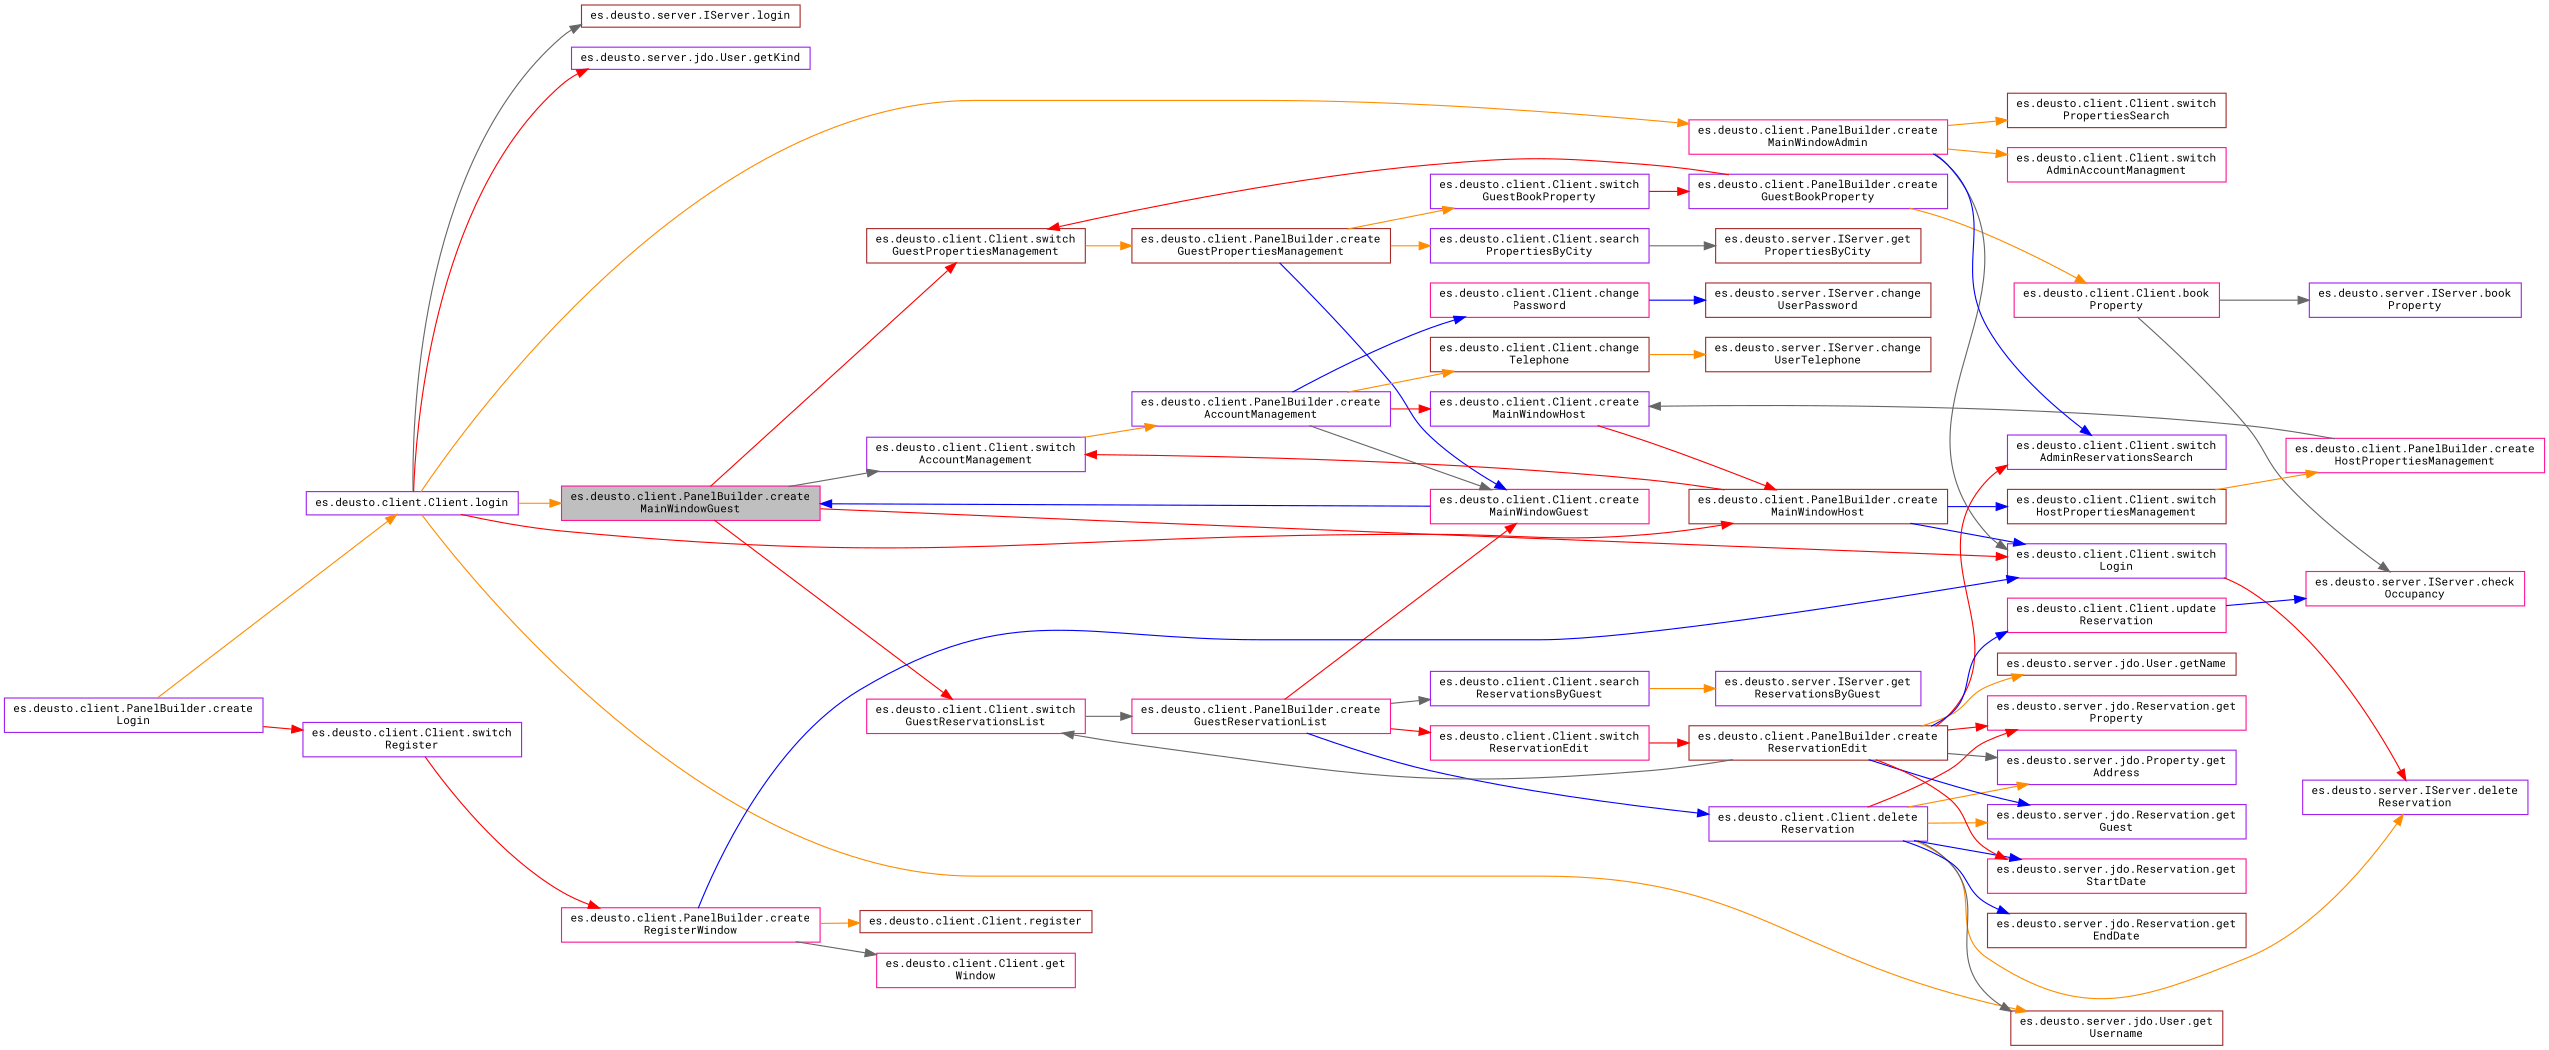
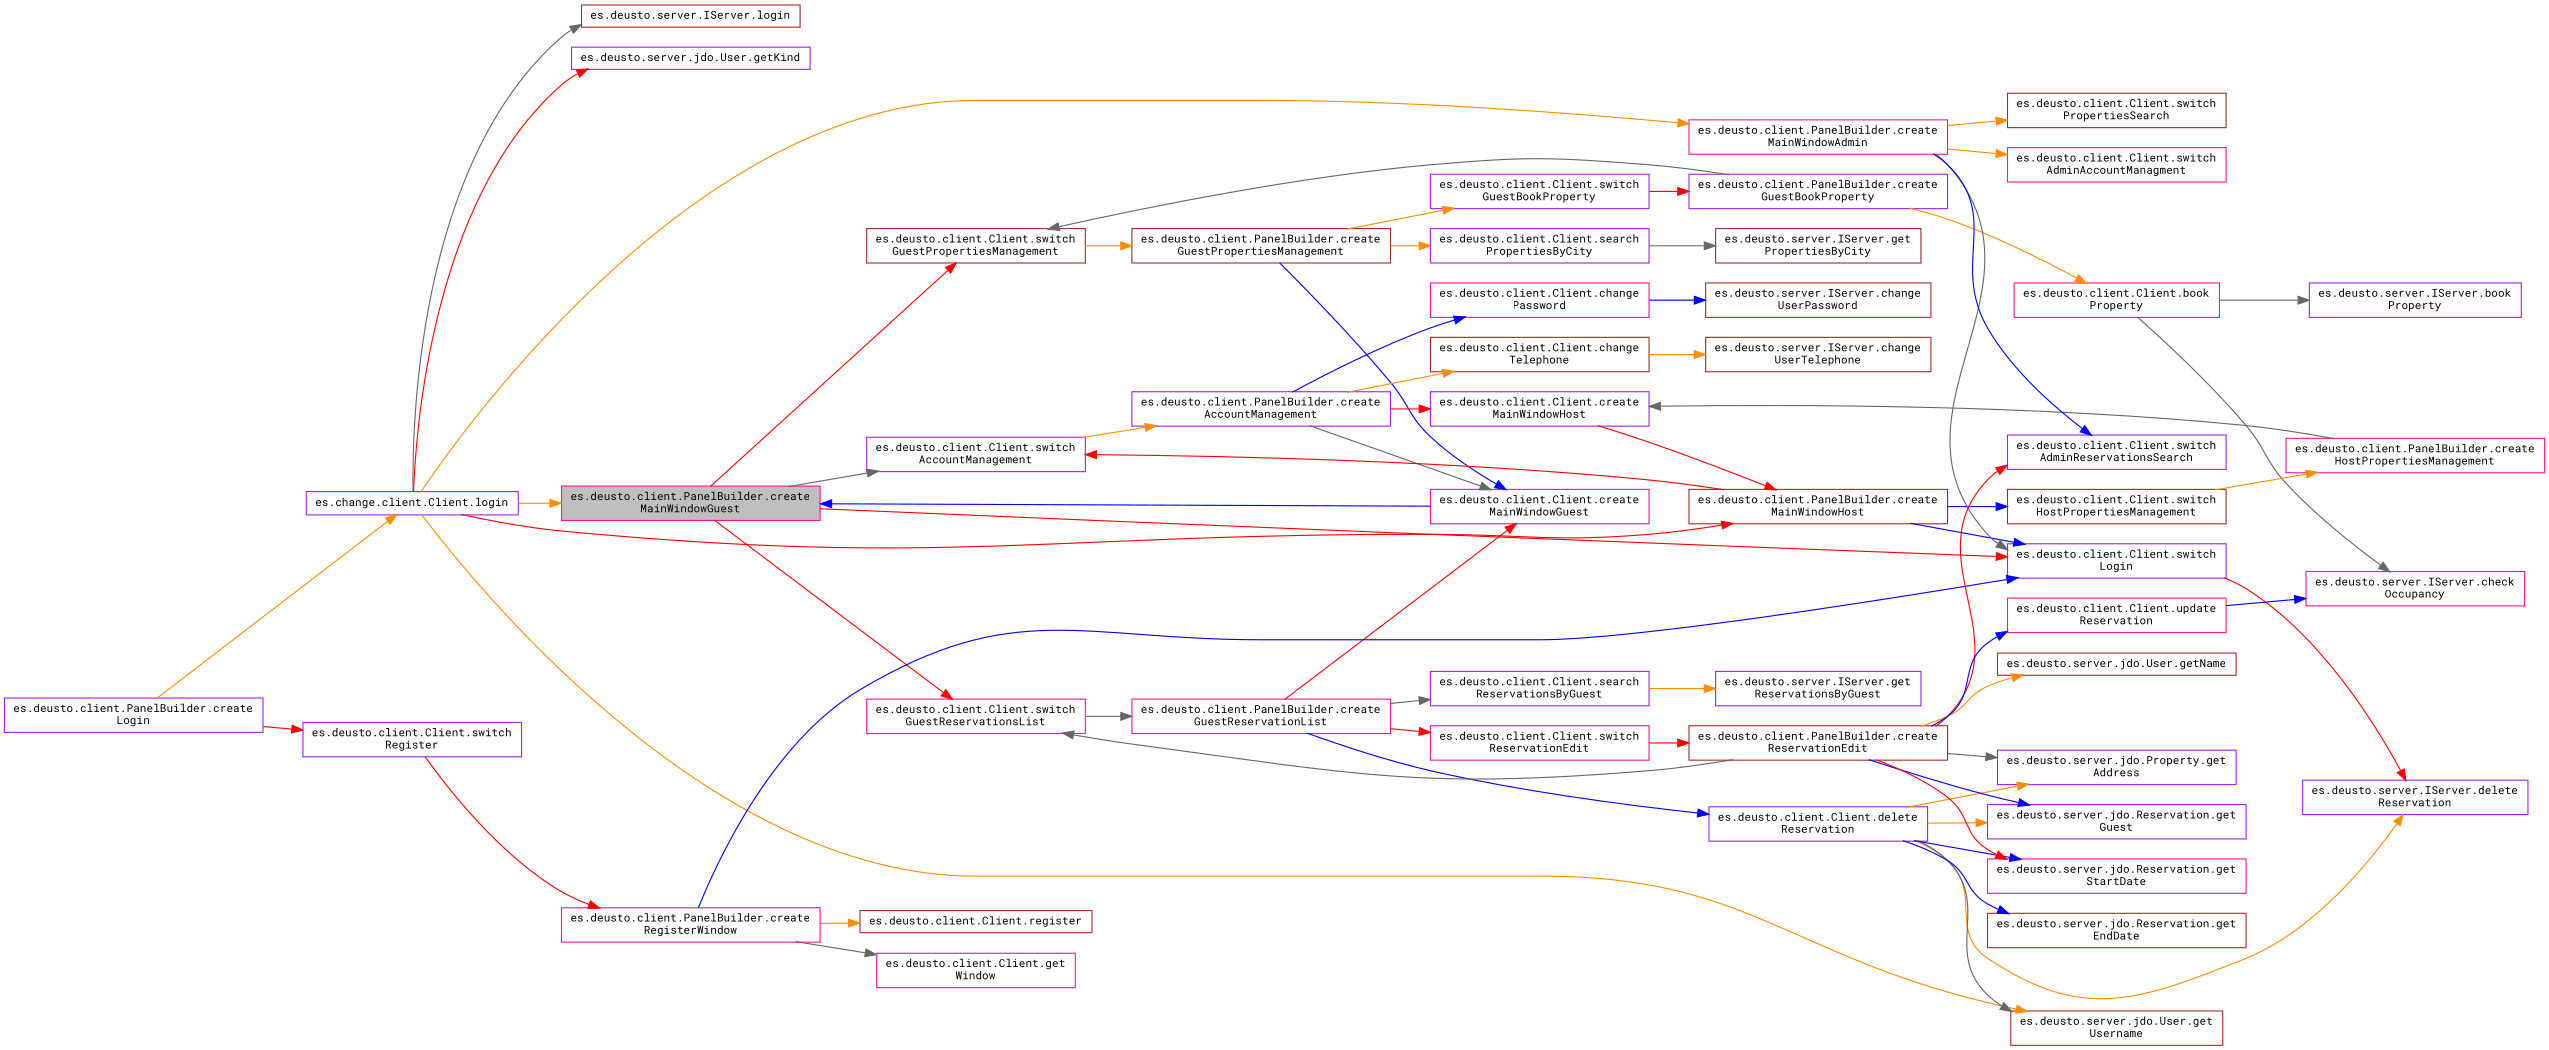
(1392, 169) -> (1392, 169)
(412, 503) -> (412, 503)
(2117, 713) -> none
